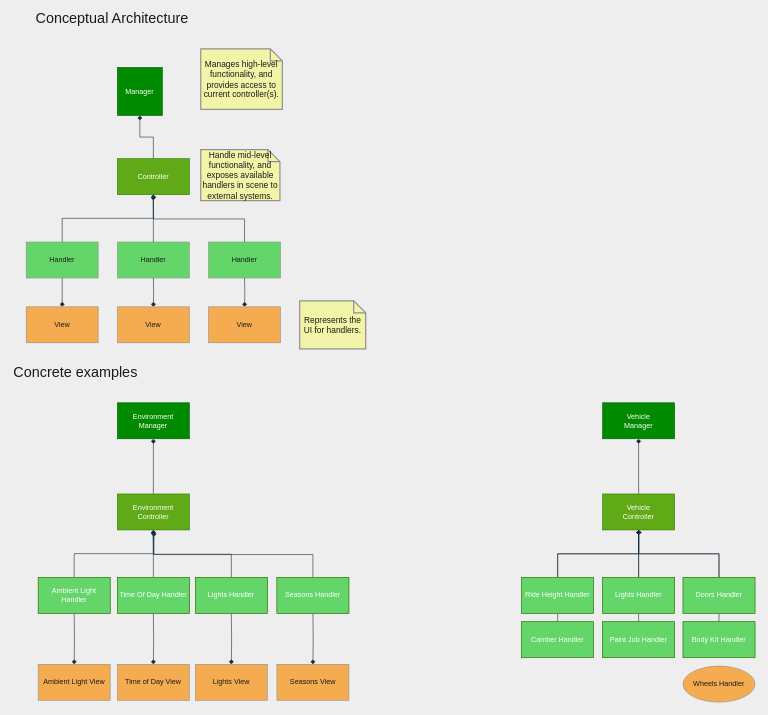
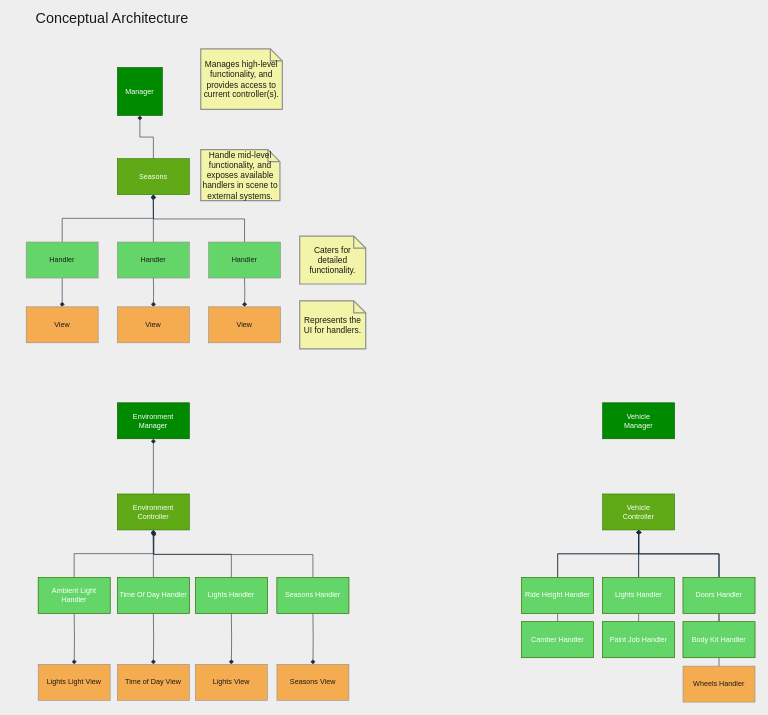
(153, 177) -> (153, 177)
none -> (333, 260)
(86, 372) -> none
(639, 469) -> none
none -> (719, 661)
(74, 683) -> (74, 683)
(719, 684) -> (719, 684)
